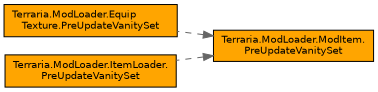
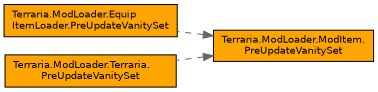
(91, 21) -> (91, 21)
(91, 71) -> (91, 71)
